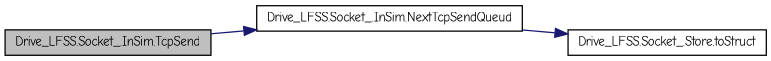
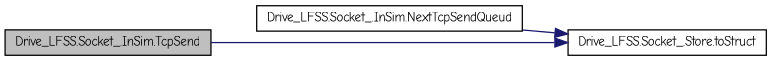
(227, 32) -> (383, 43)
